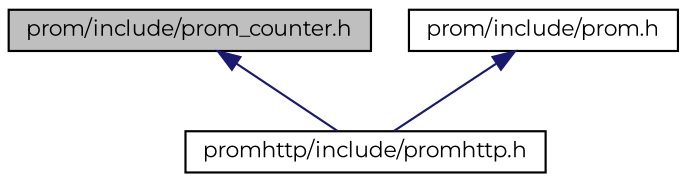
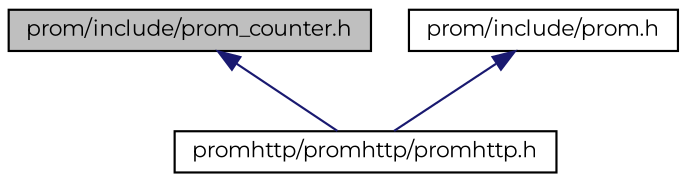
(366, 152) -> (366, 152)
